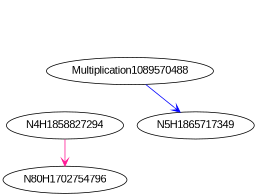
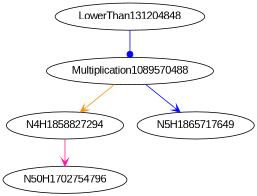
none -> (130, 17)
none -> (100, 96)
(196, 125) -> (196, 125)
(65, 180) -> (65, 180)
